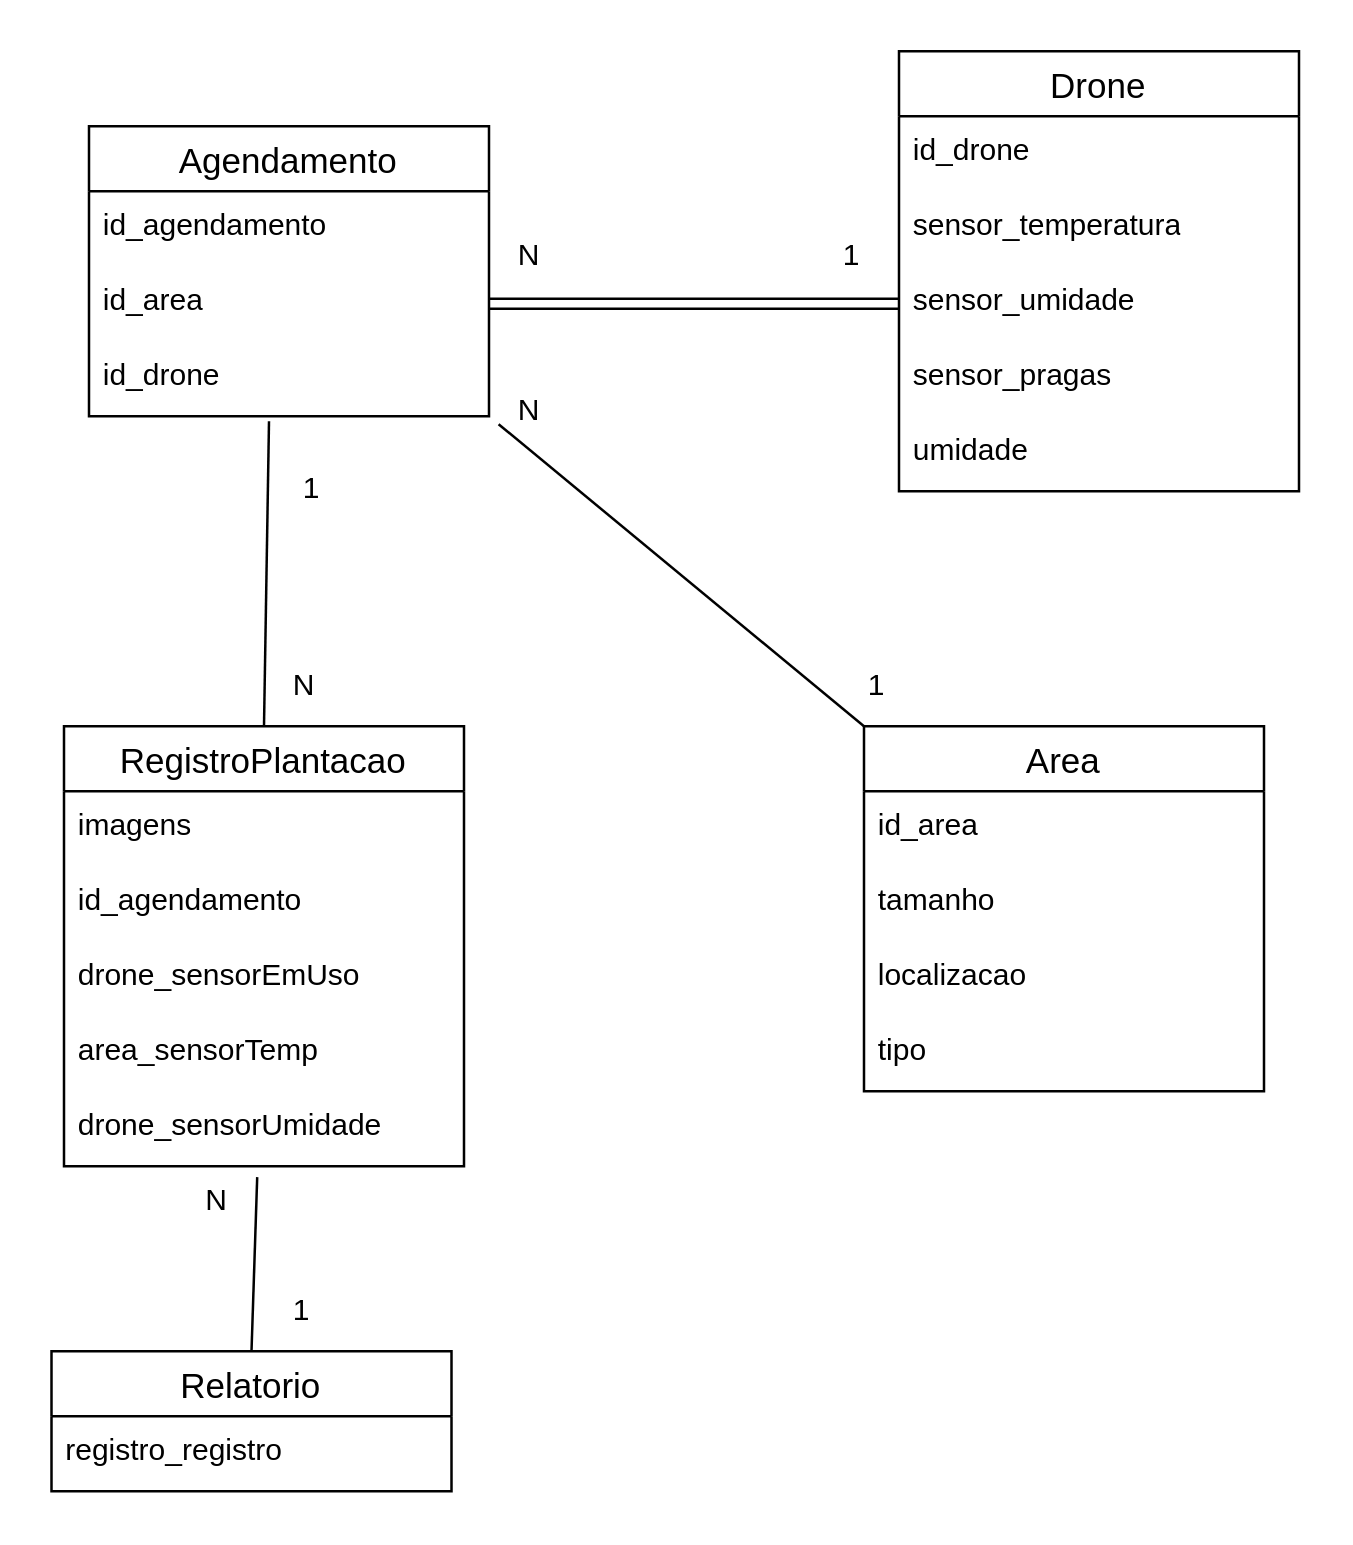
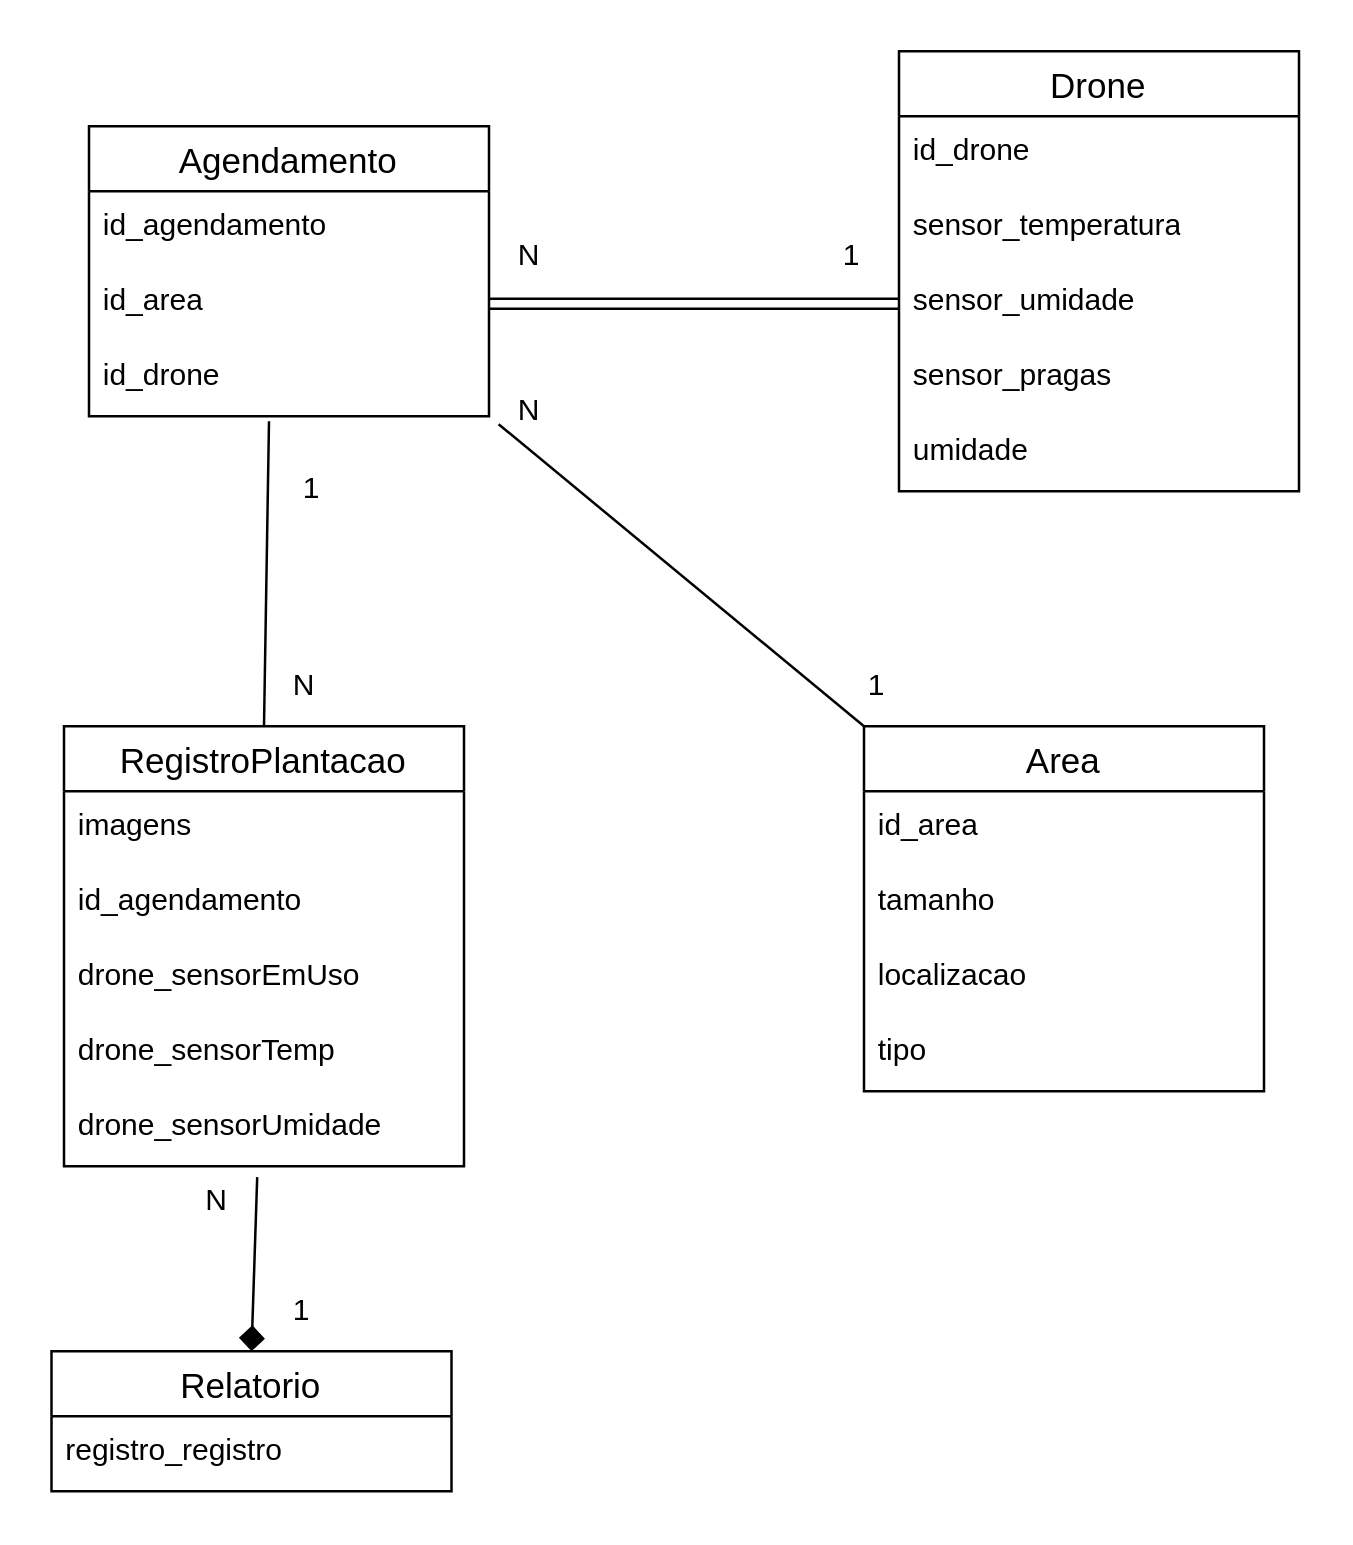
(205, 1052) -> (213, 1052)
(252, 1337) -> (252, 1326)
